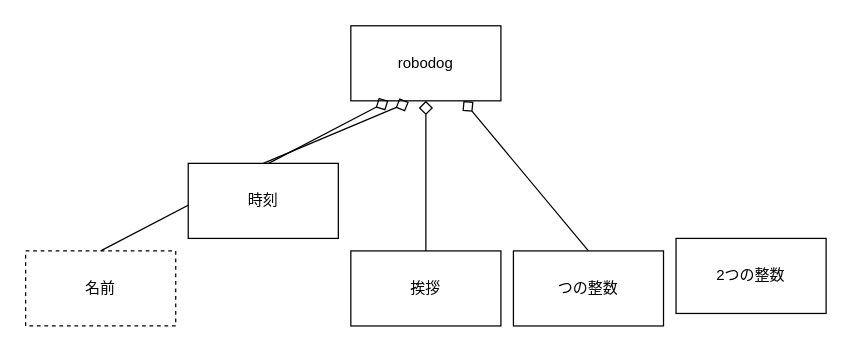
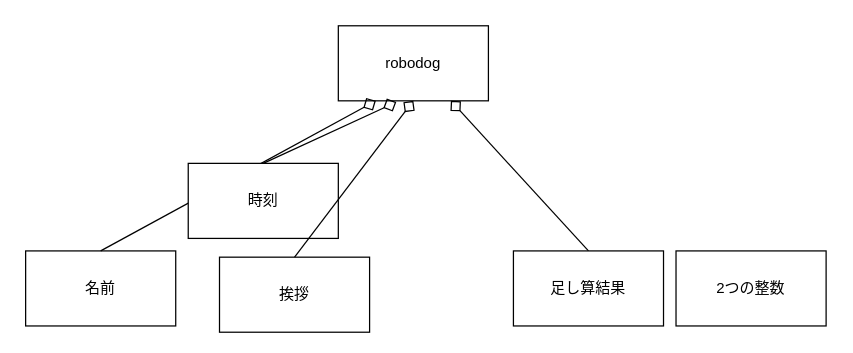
(426, 63) -> (413, 63)
(751, 276) -> (751, 288)
(101, 288) -> (101, 288)
(426, 288) -> (294, 294)
(588, 288) -> (588, 288)
